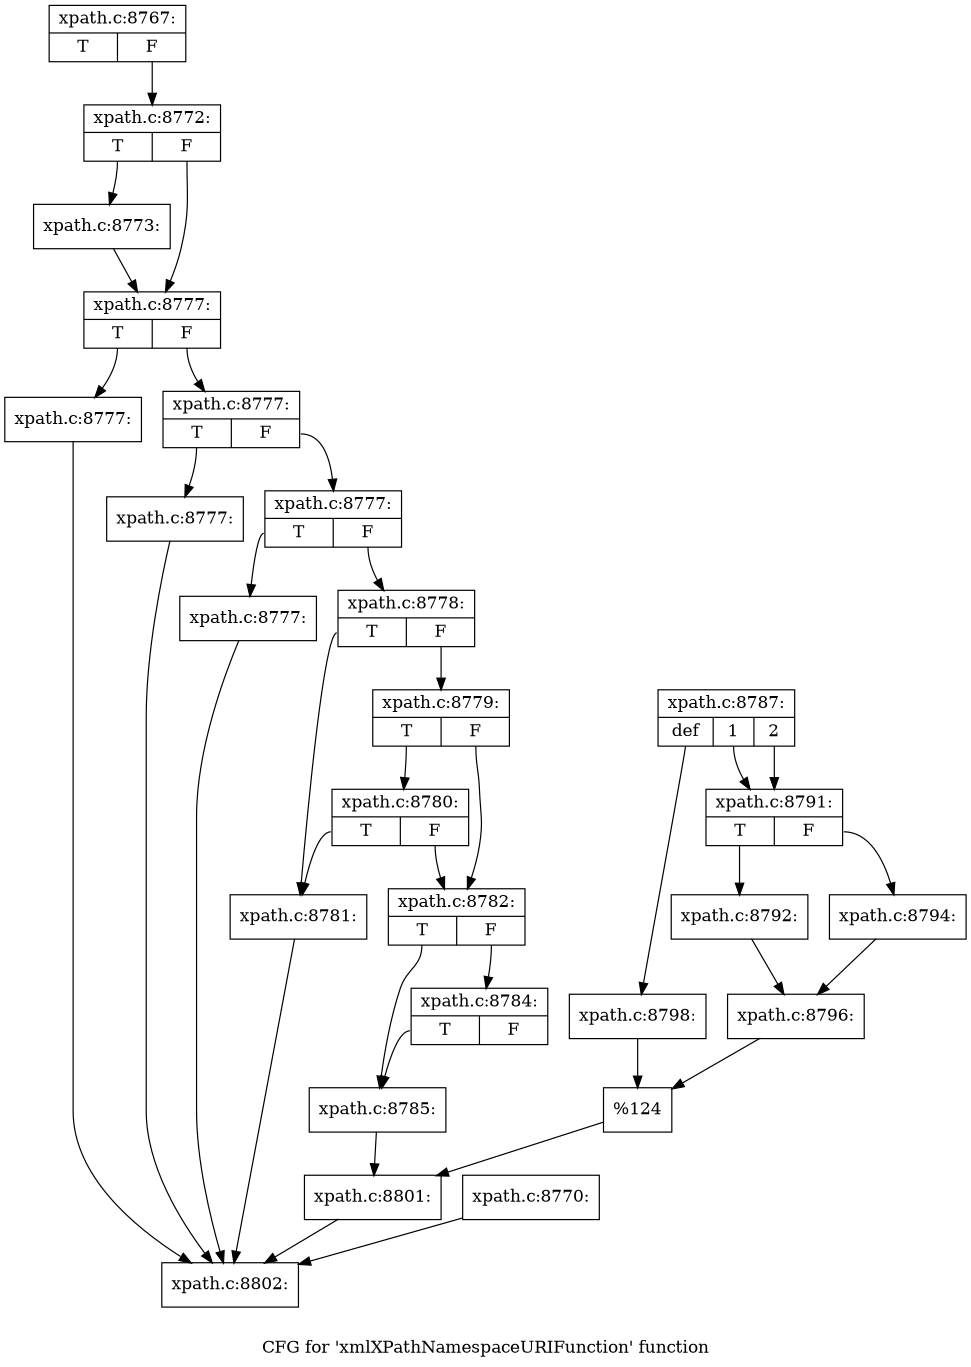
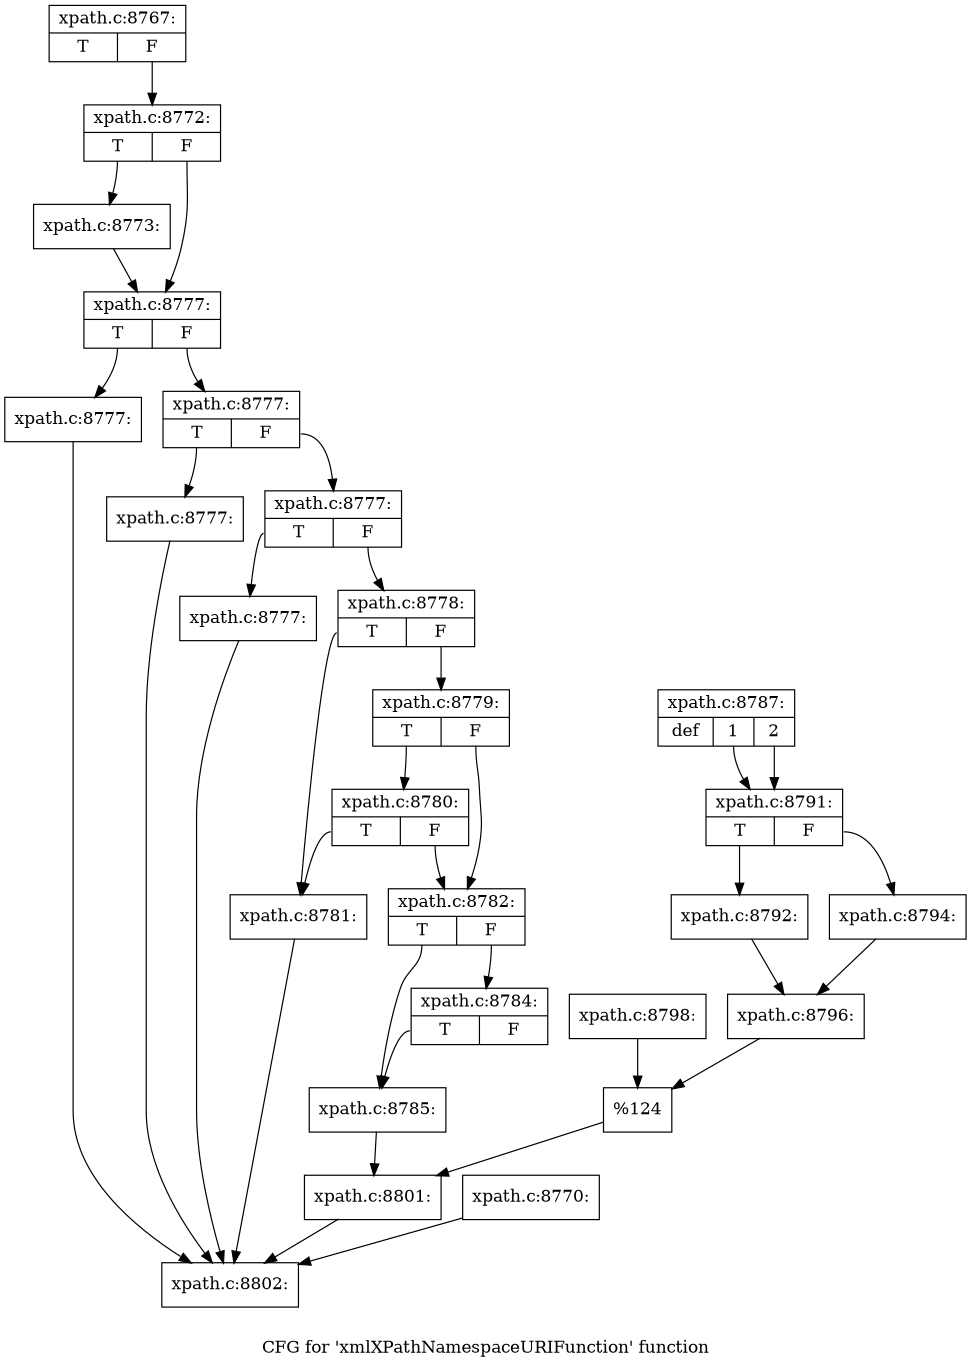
(665, 864) -> none
